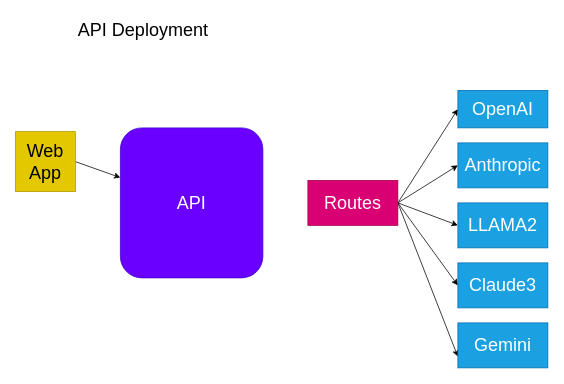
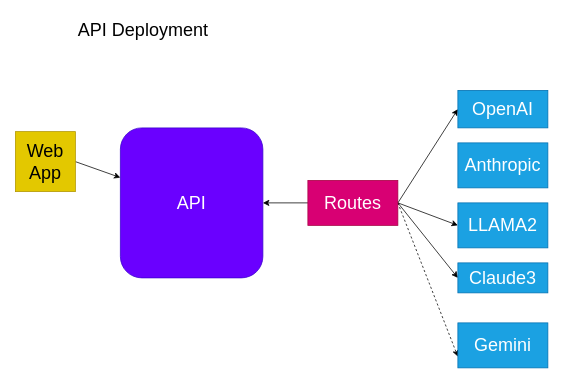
(427, 185) -> (269, 203)
(428, 280) -> (428, 280)
(503, 285) -> (503, 278)
